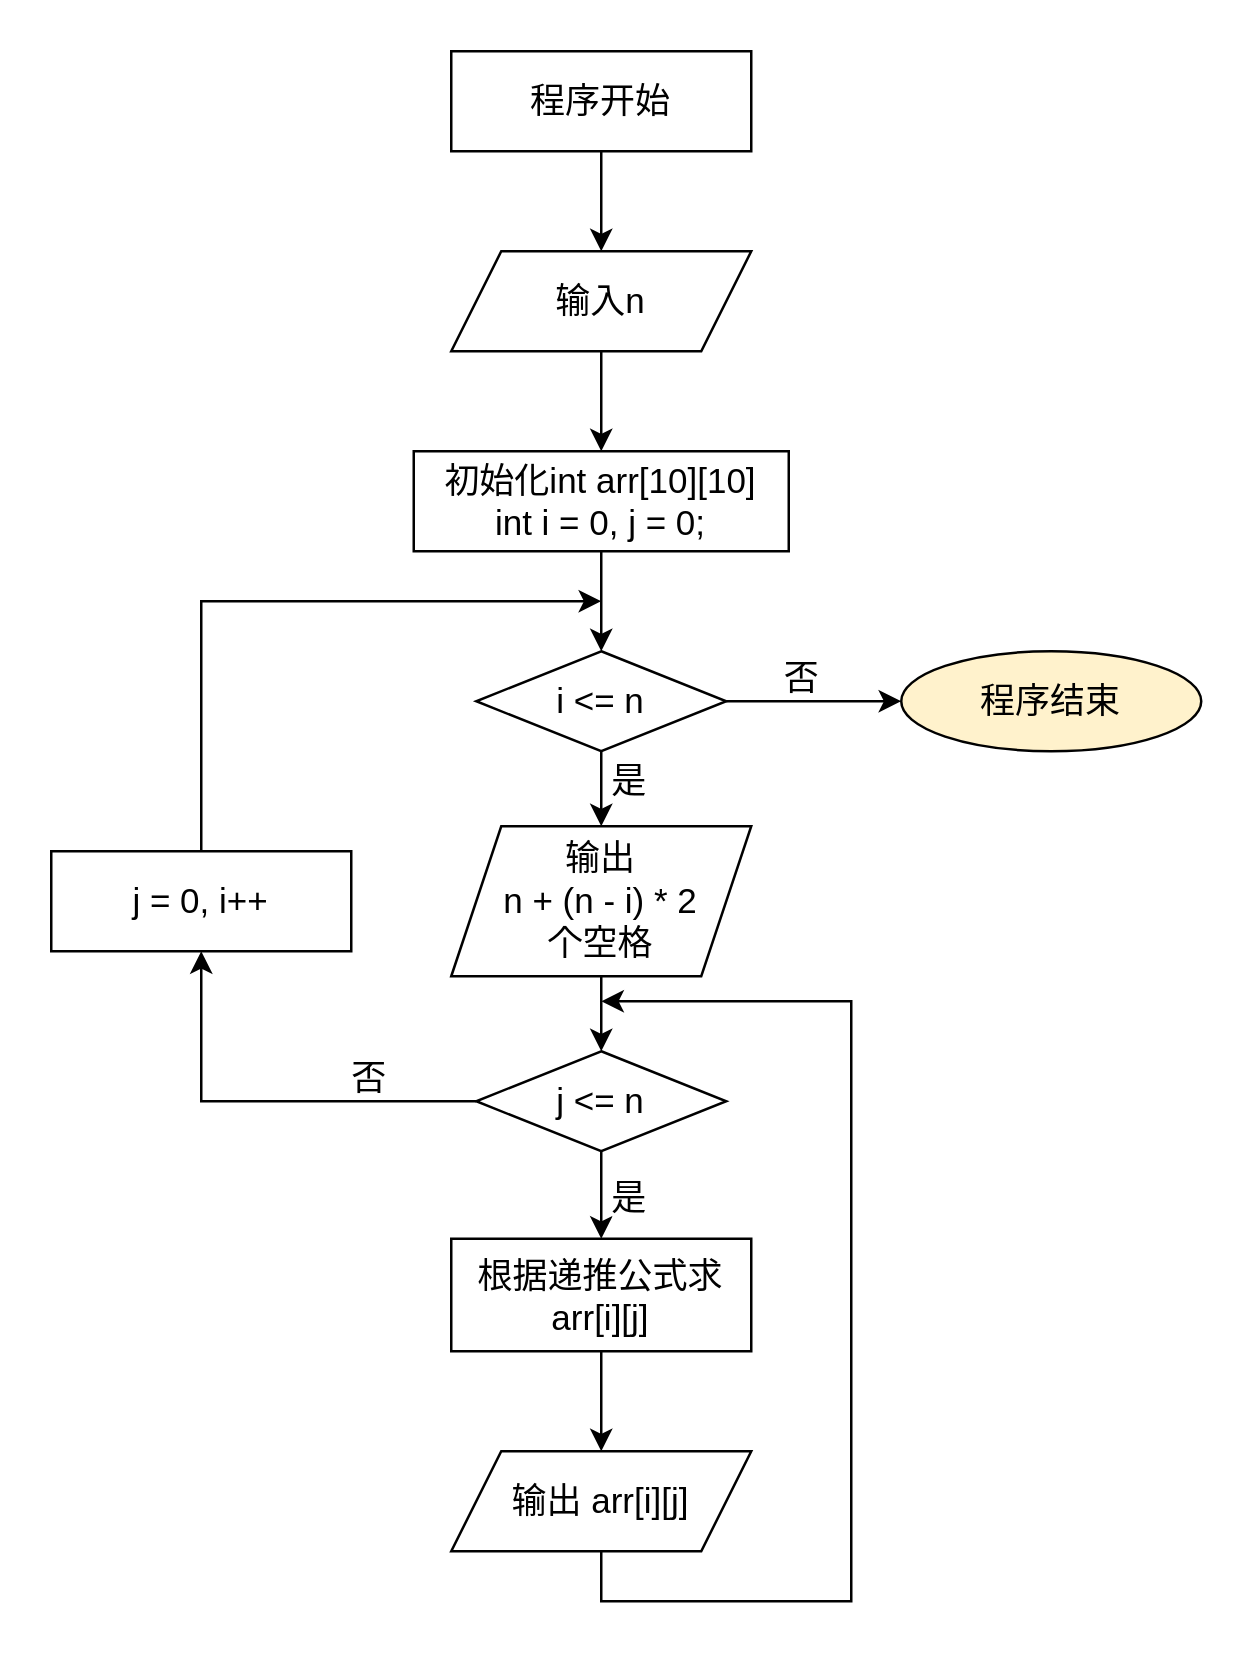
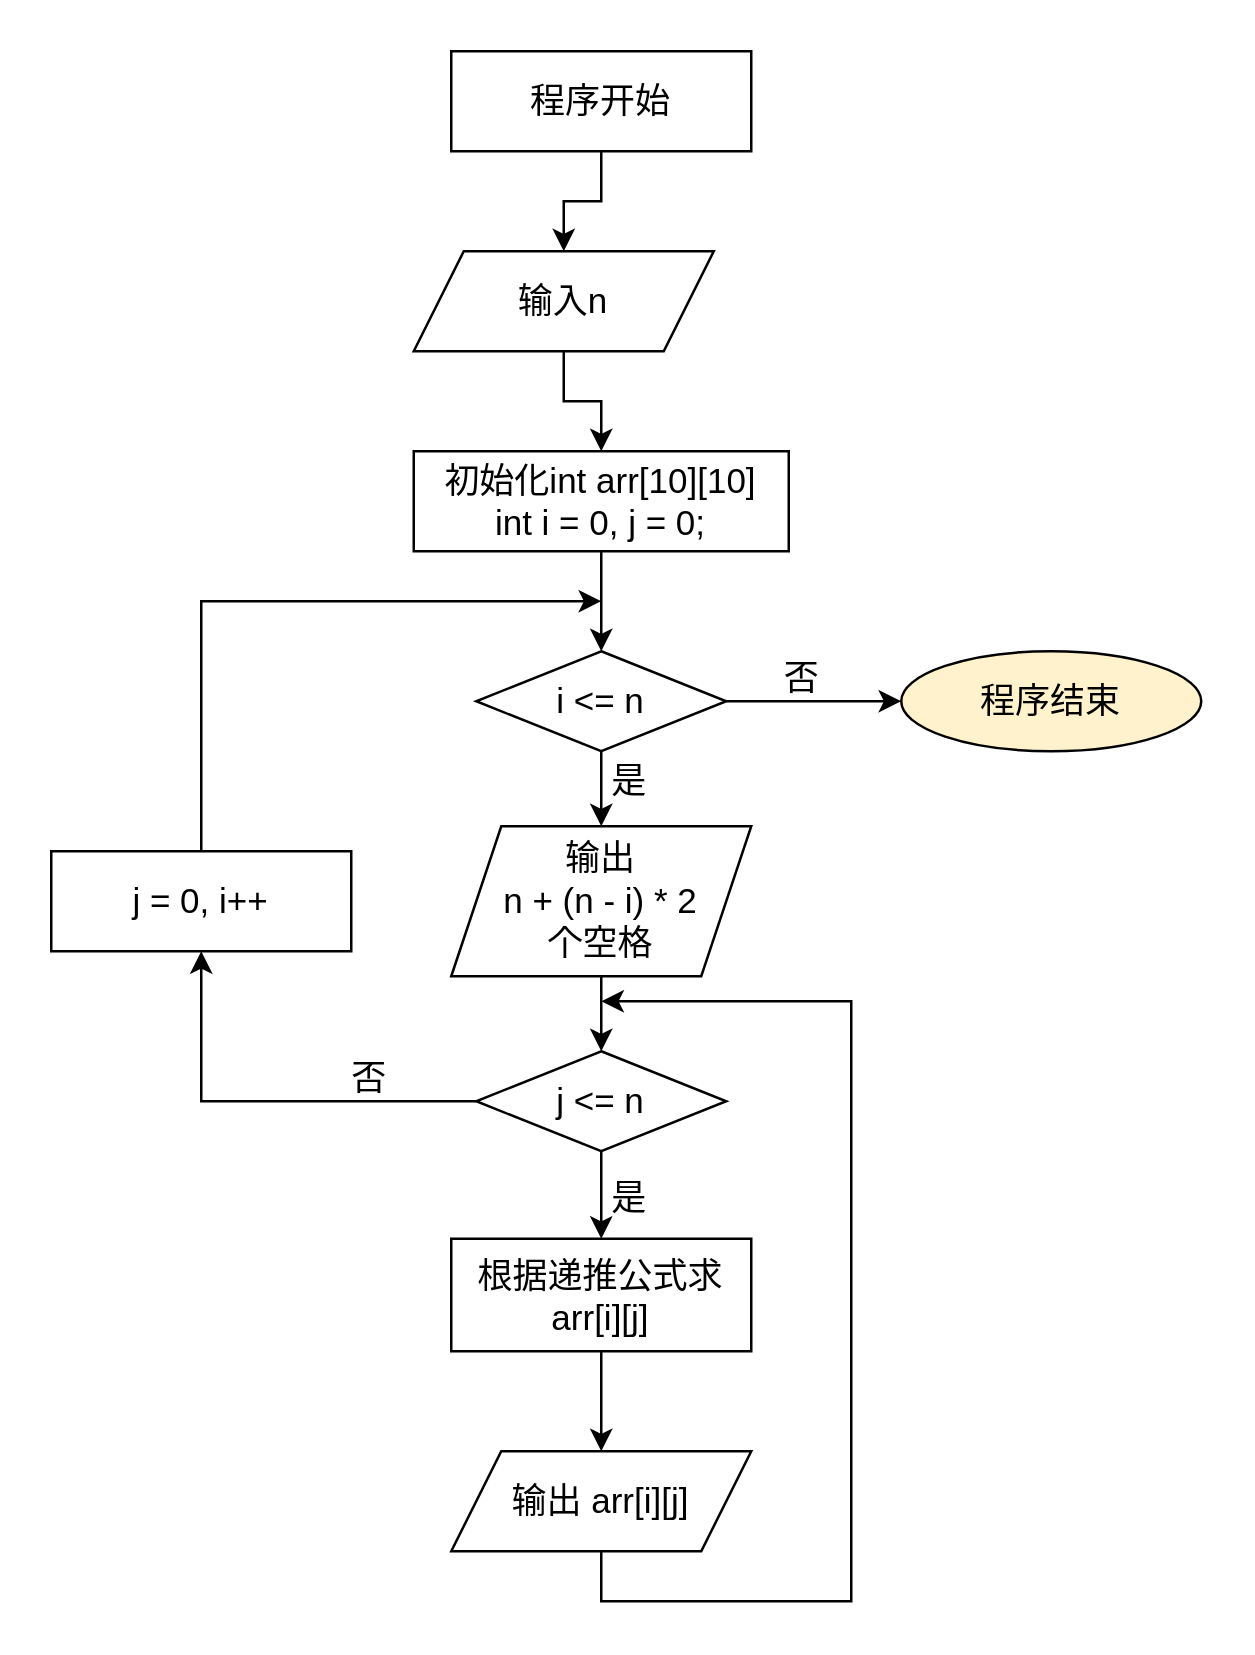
(601, 301) -> (564, 301)
